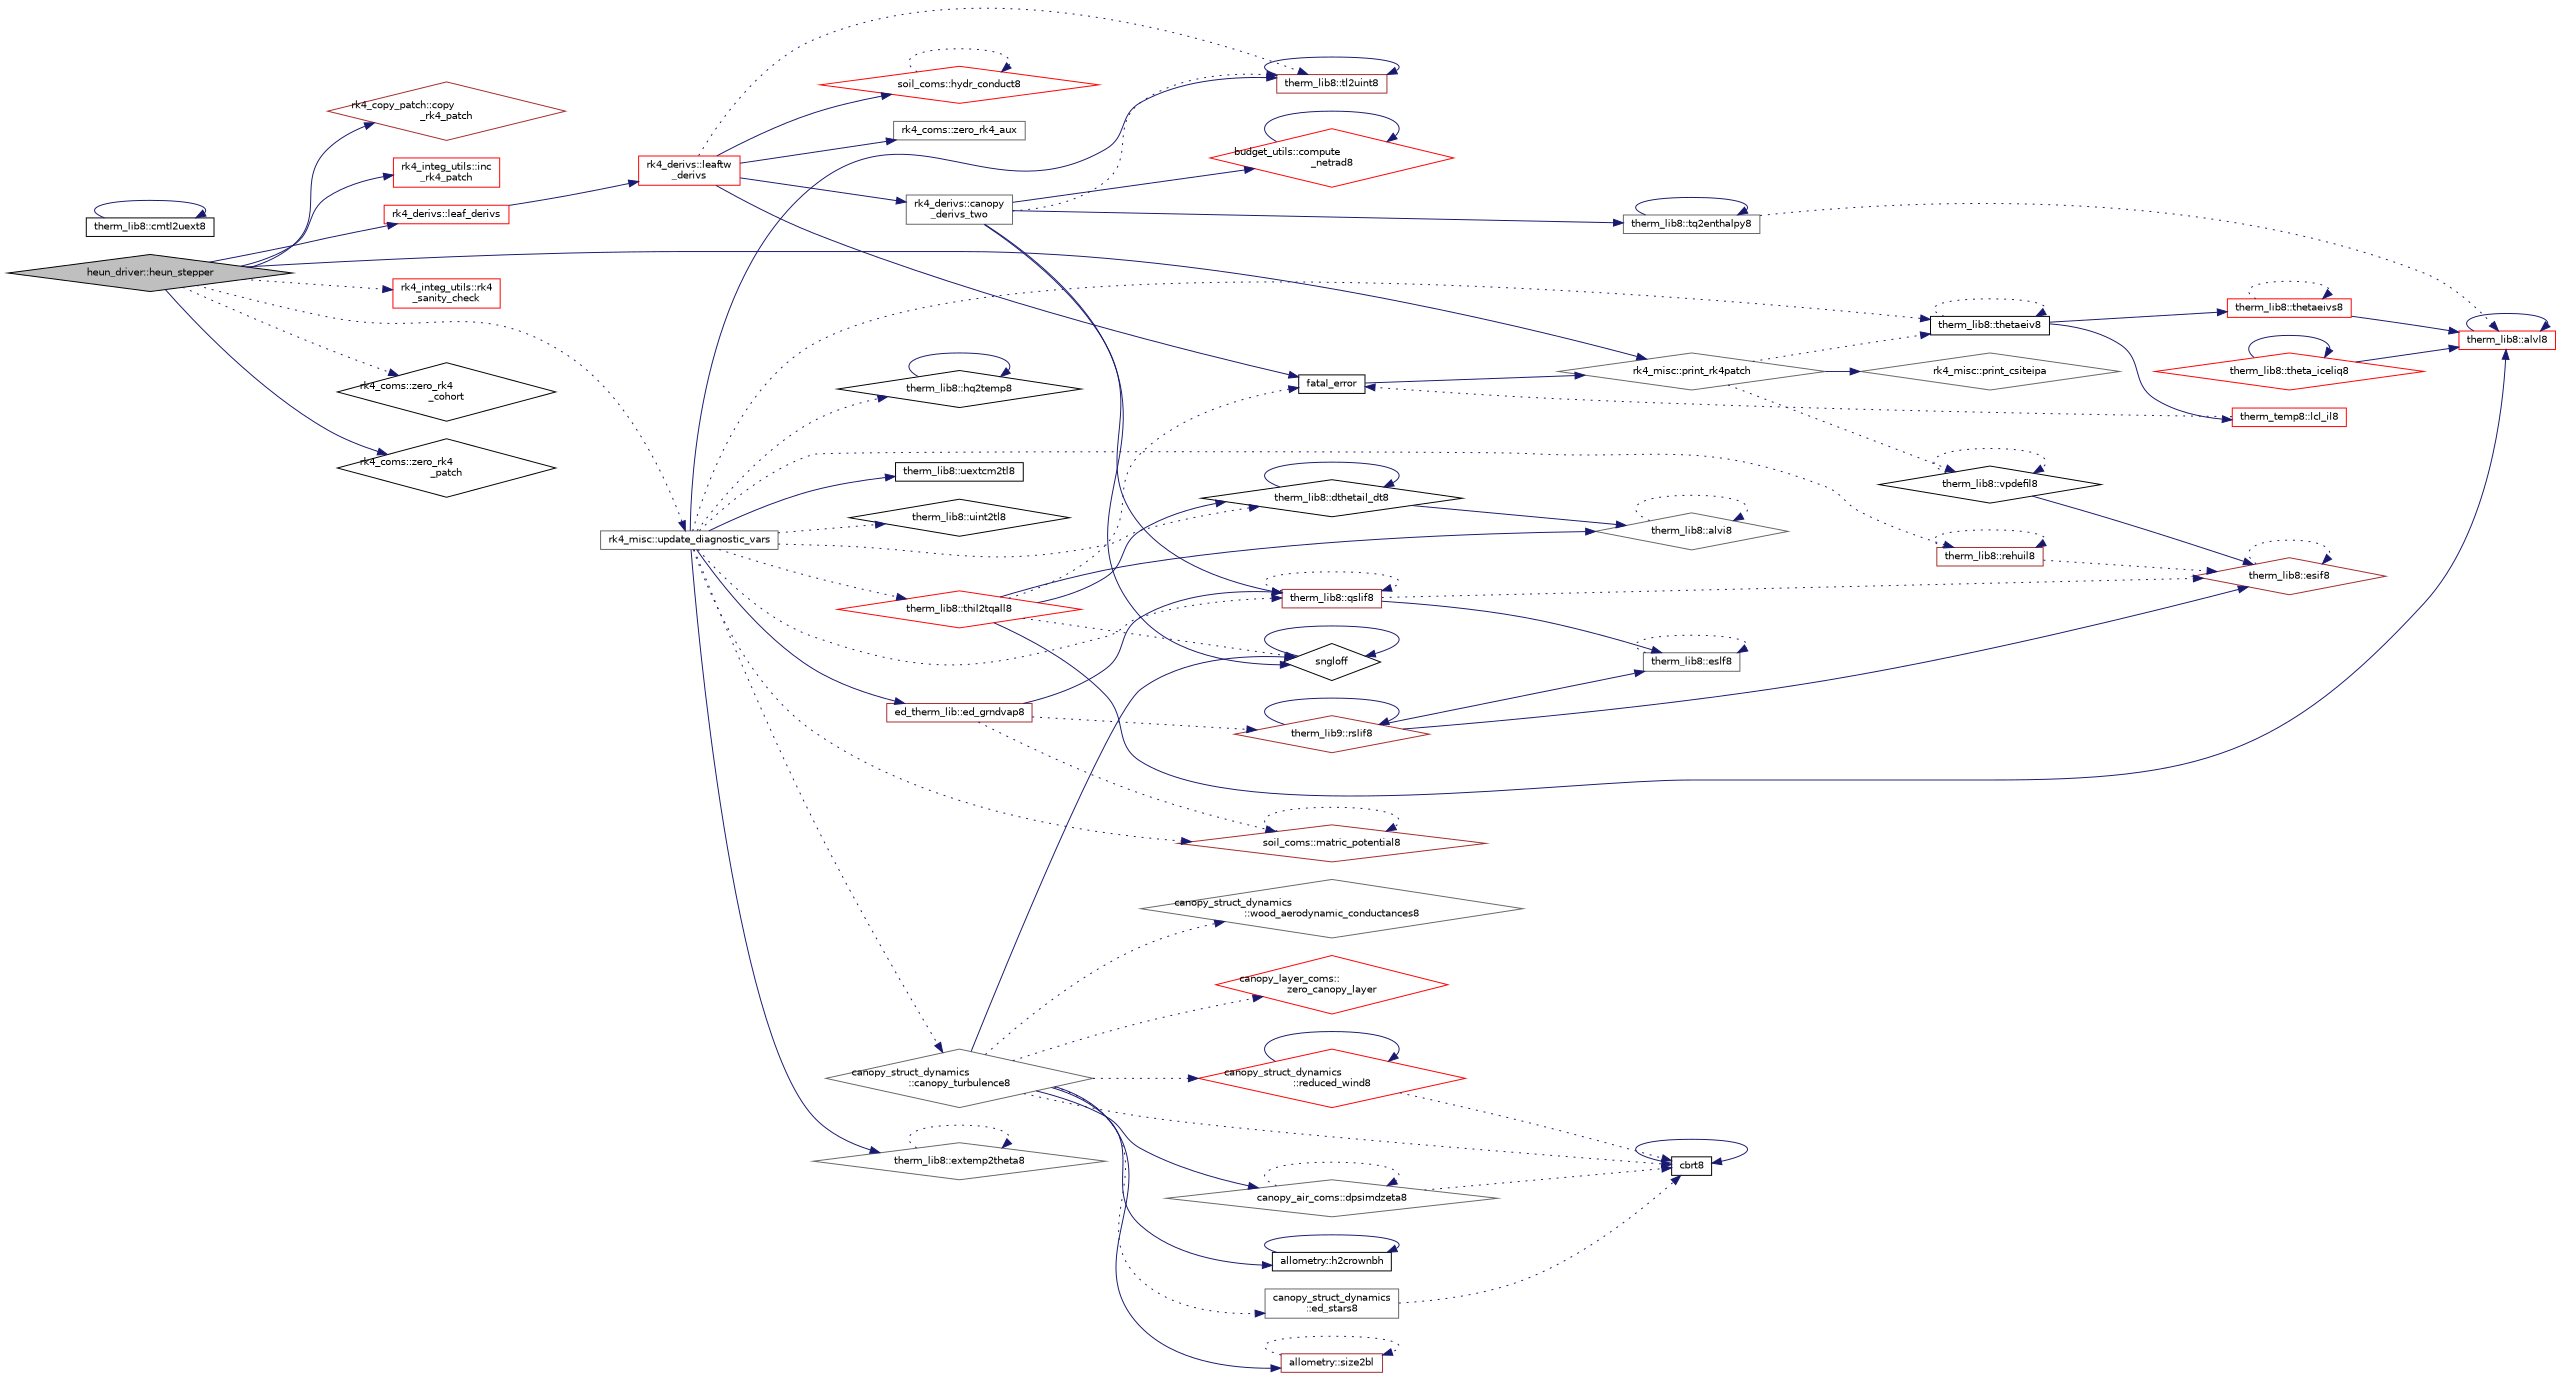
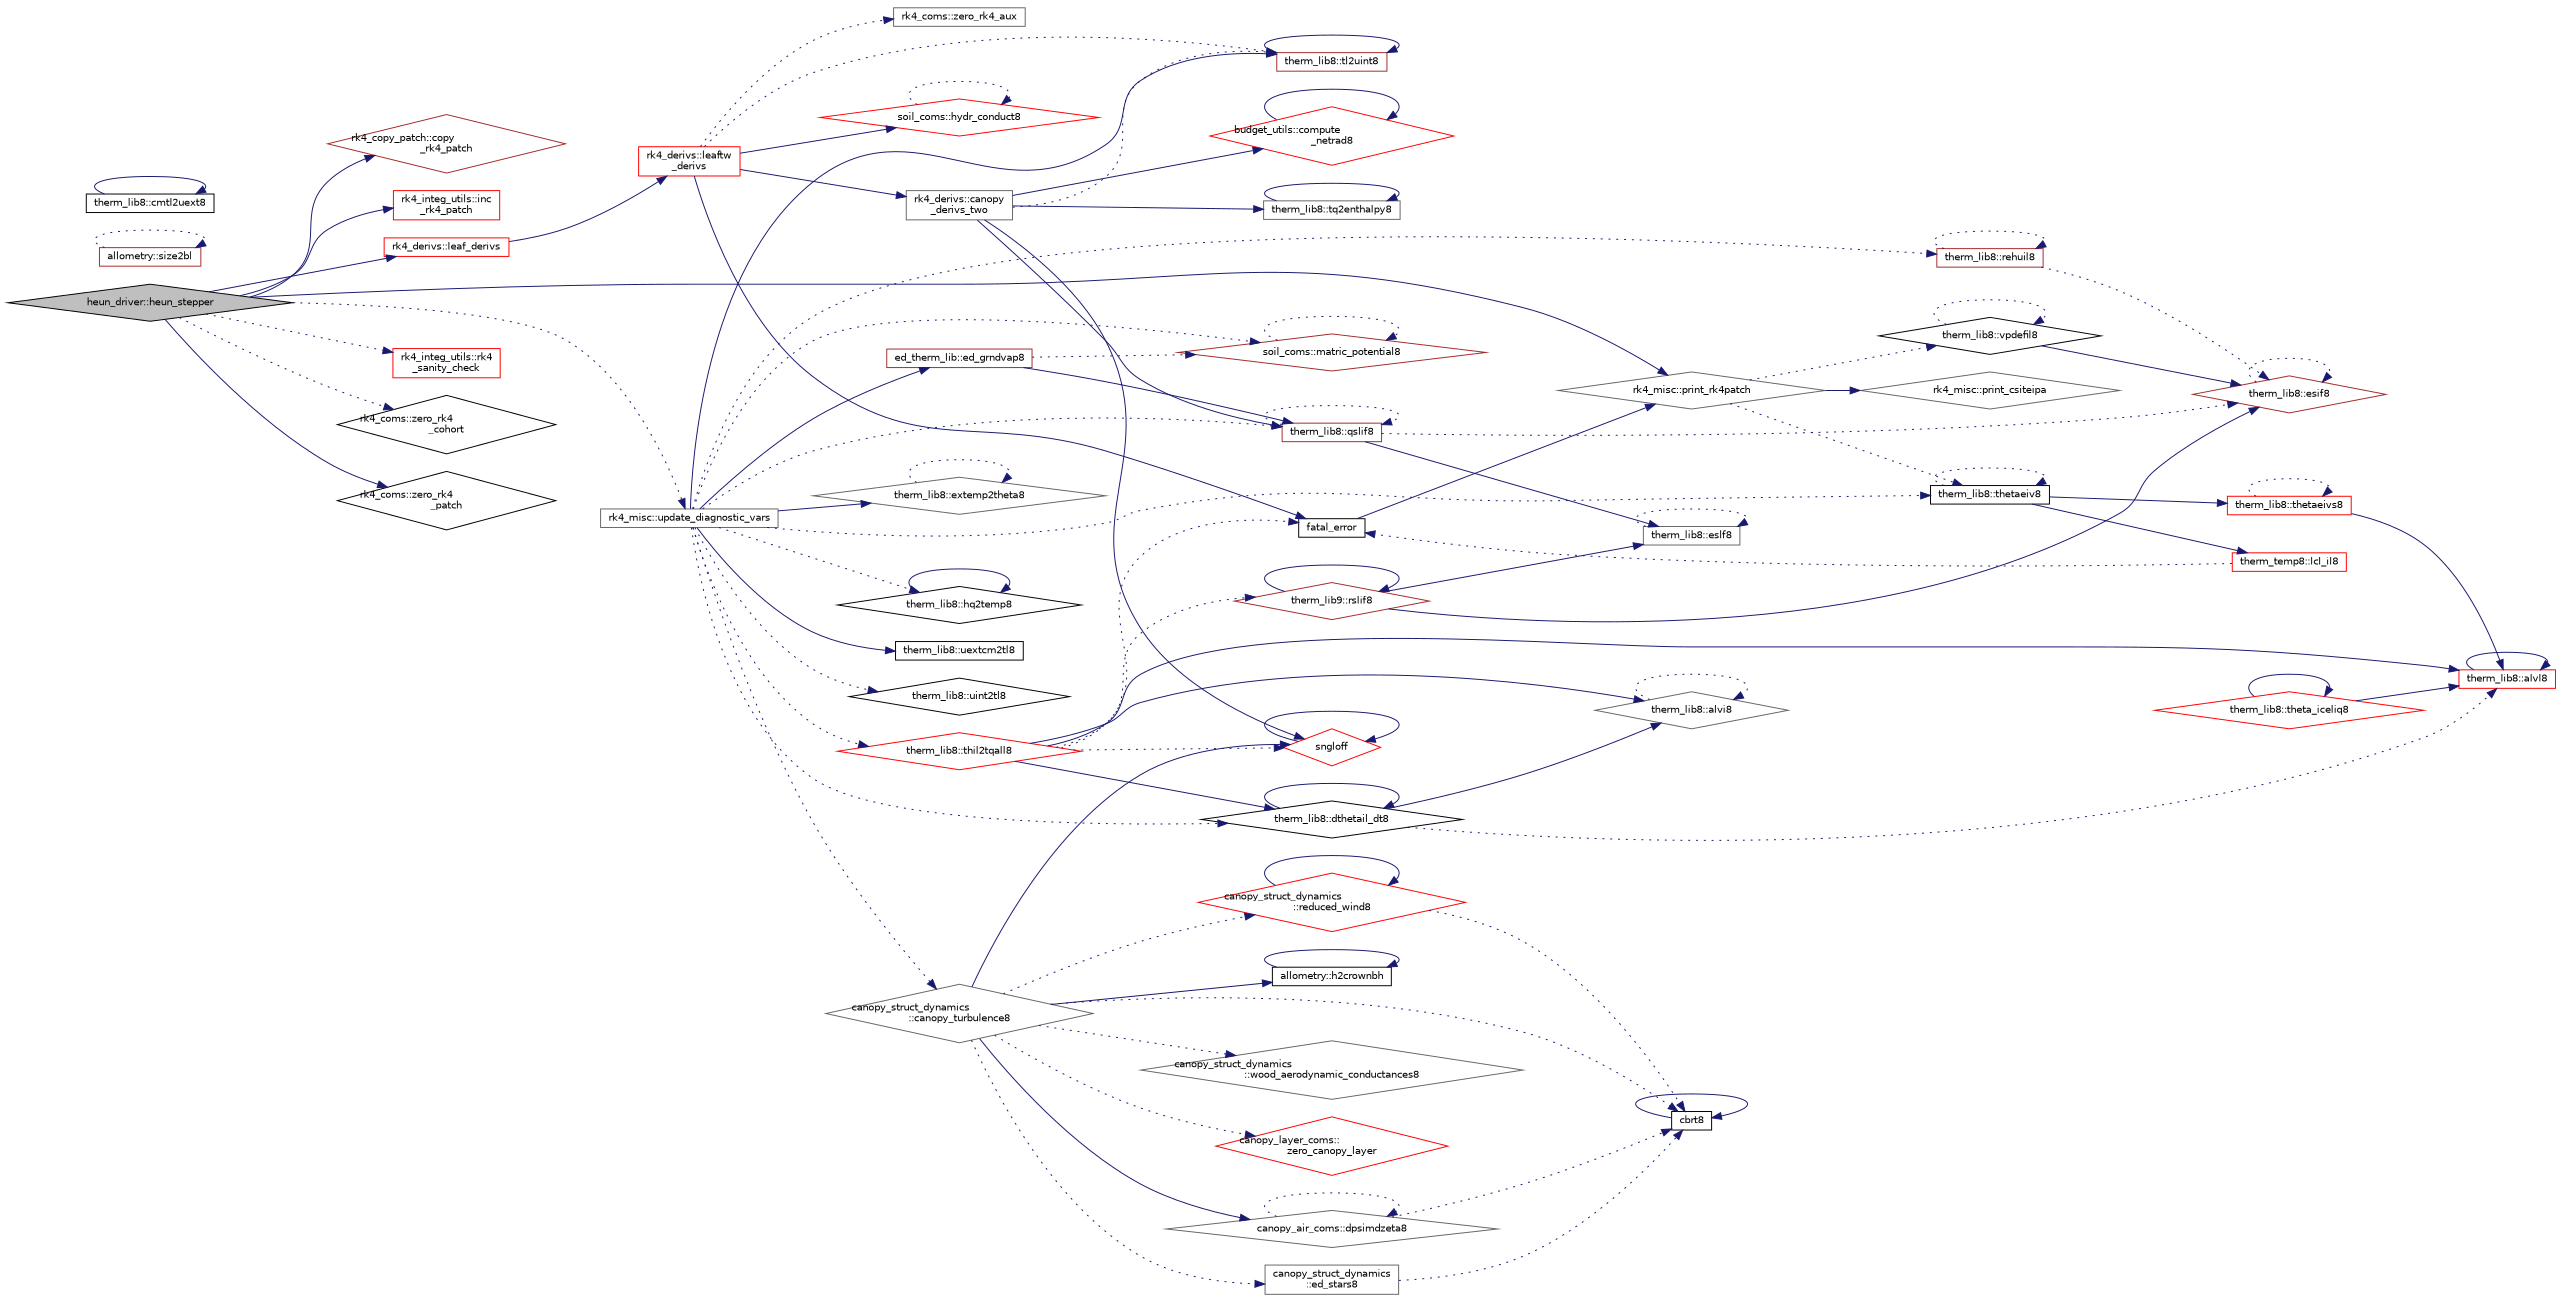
(813, 152) -> (779, 63)
(2138, 211) -> (1960, 830)
(1332, 662) -> (1332, 747)
(1140, 723) -> (1131, 645)
(1117, 1262) -> none
